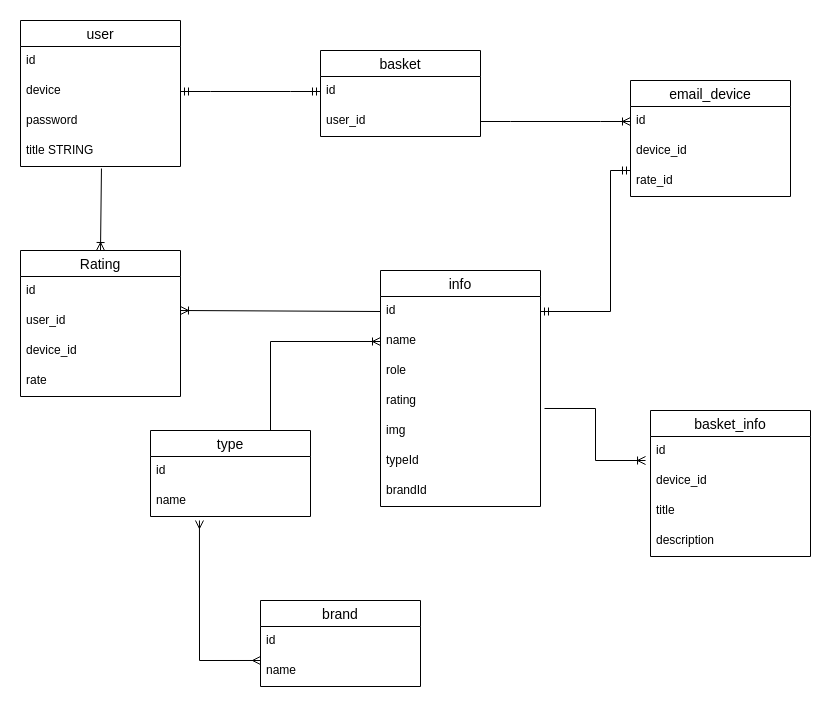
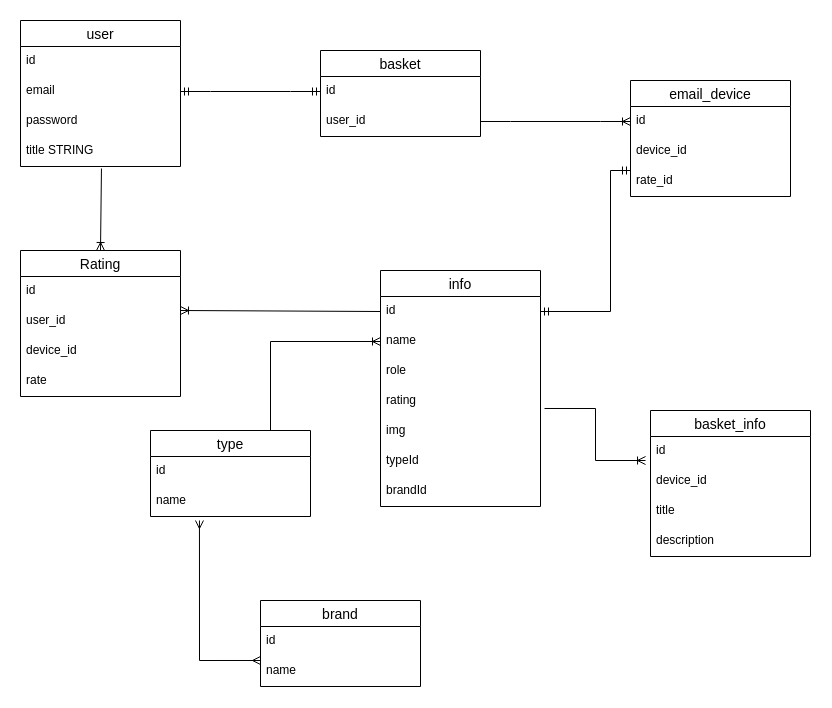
(45, 90) -> (40, 90)
